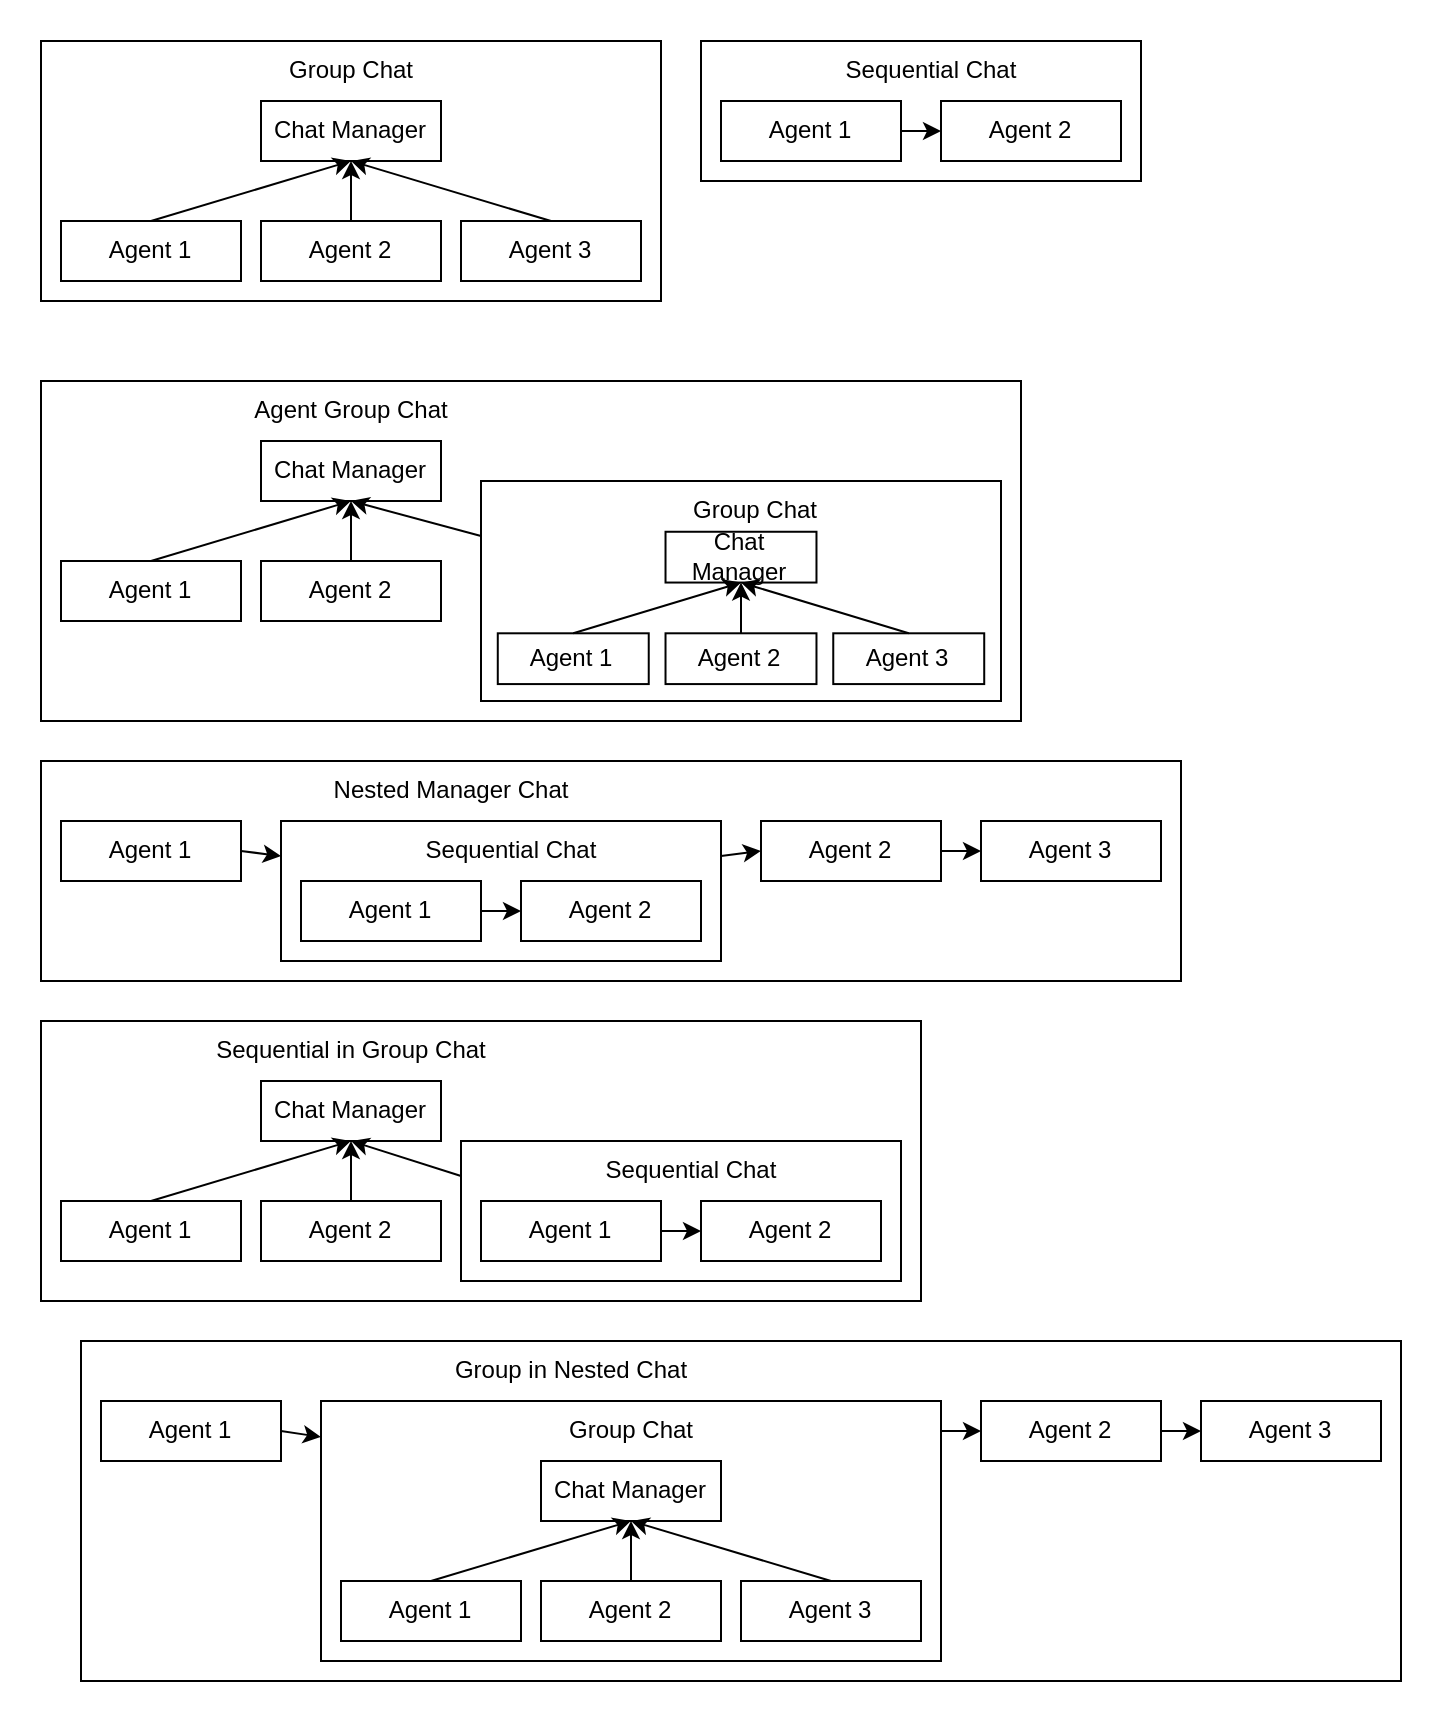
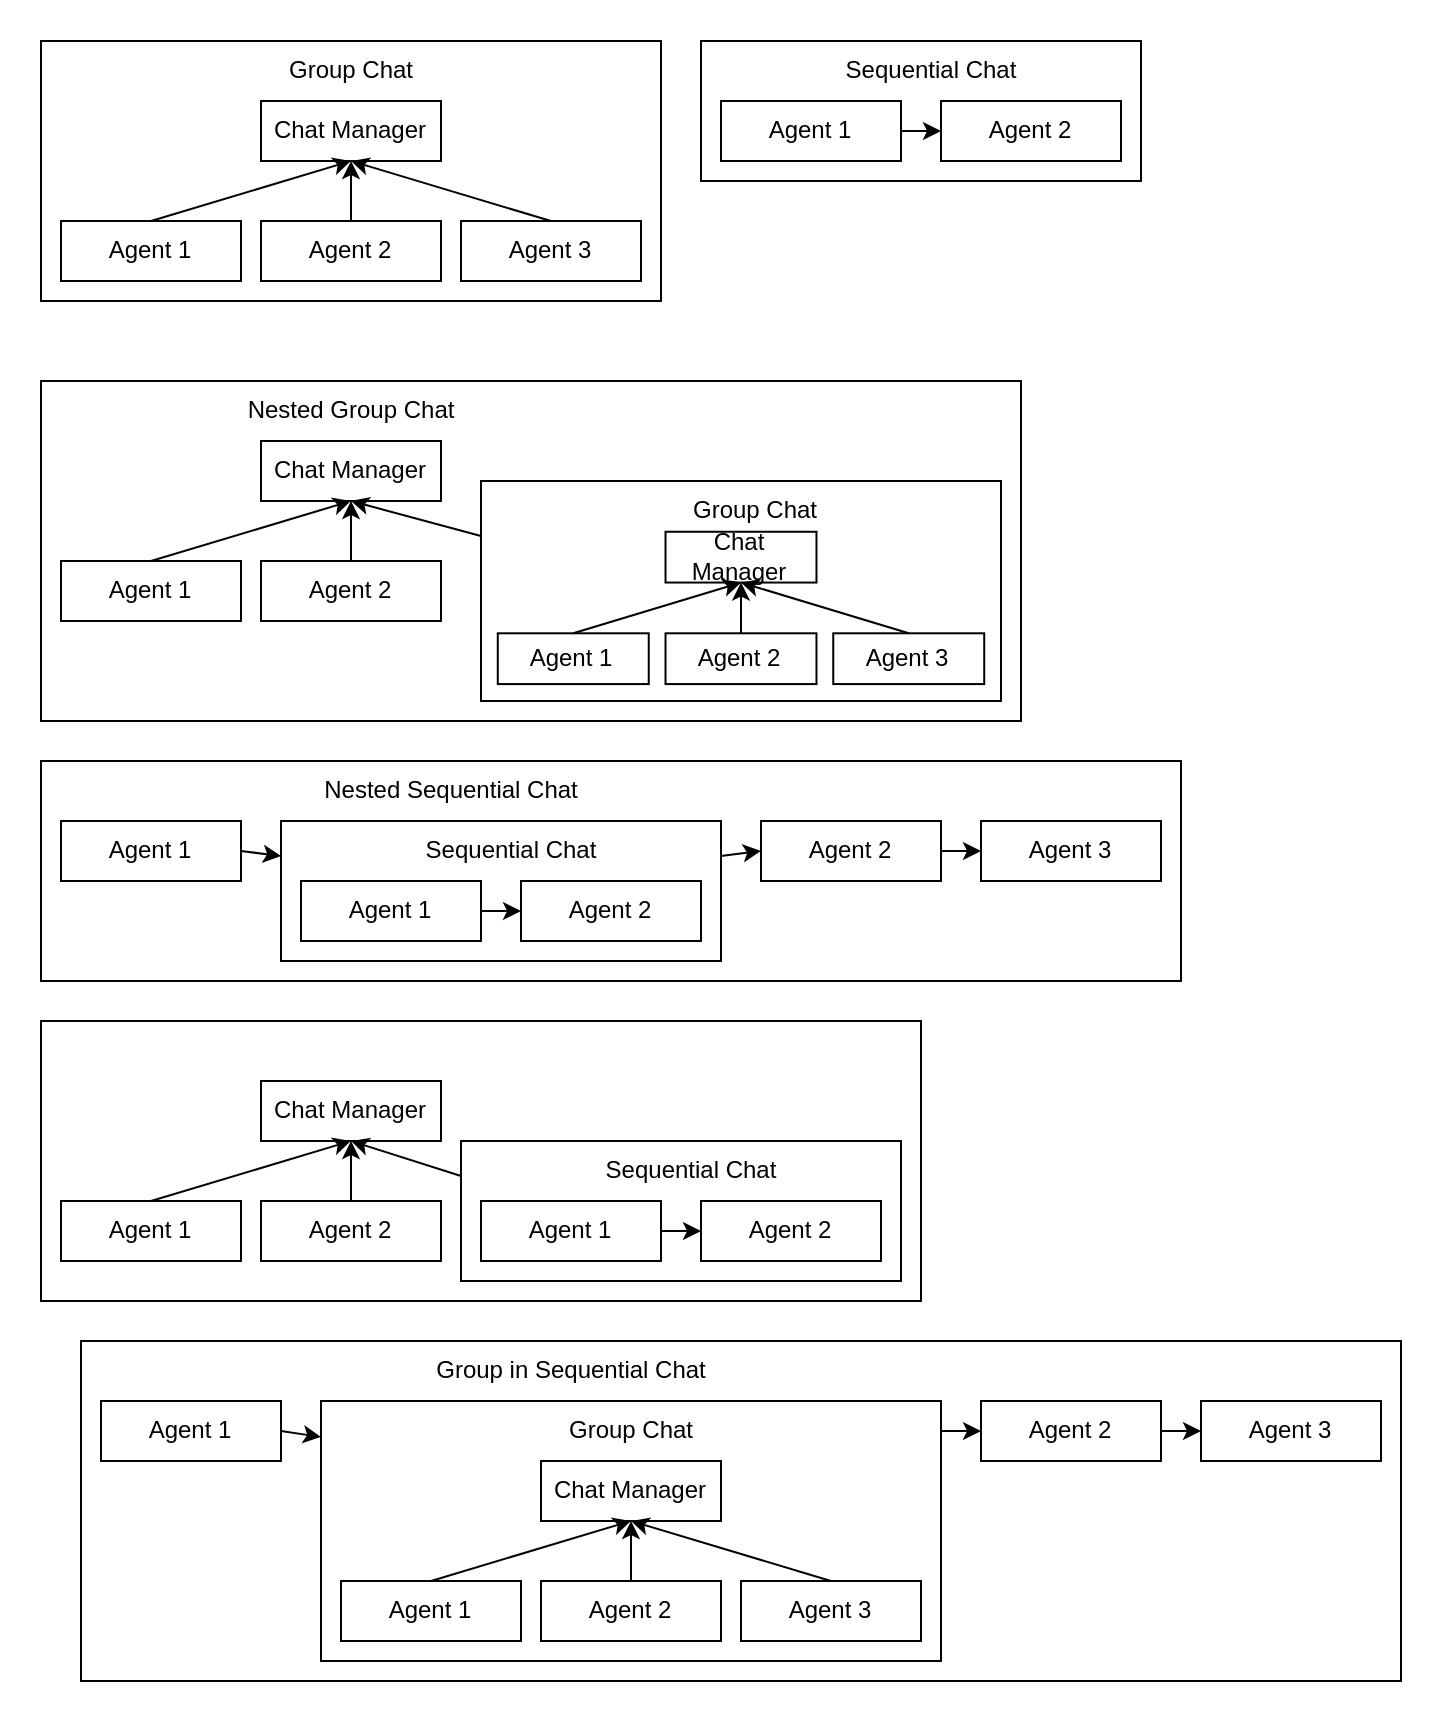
(352, 411) -> (352, 411)
(452, 791) -> (452, 791)
(351, 1051) -> none
(572, 1371) -> (572, 1371)
